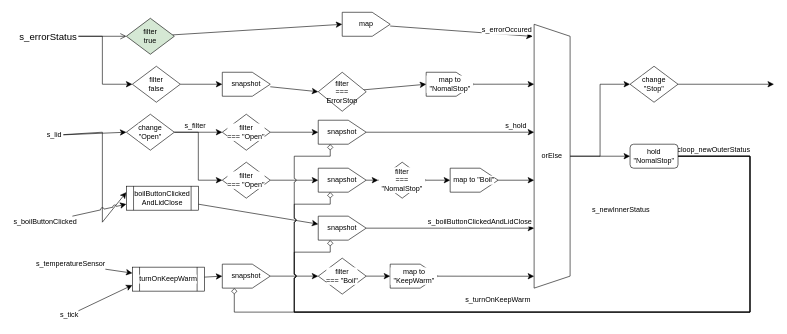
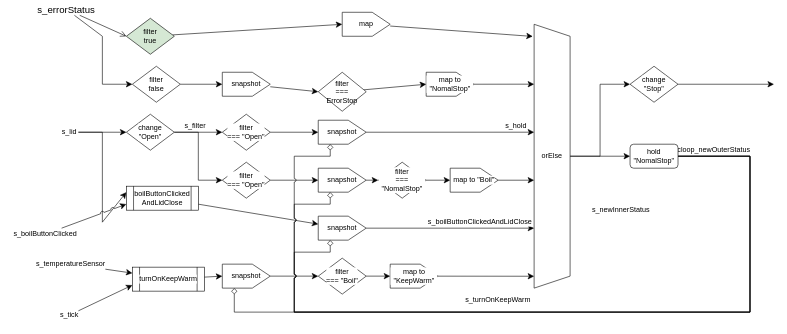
(507, 30) -> none
(48, 36) -> (66, 9)
(54, 135) -> (69, 132)
(45, 222) -> (45, 234)
